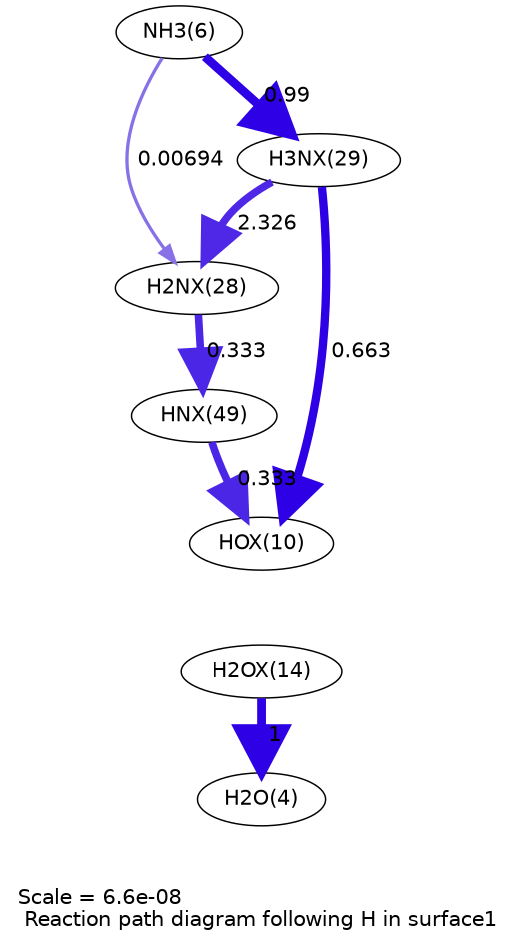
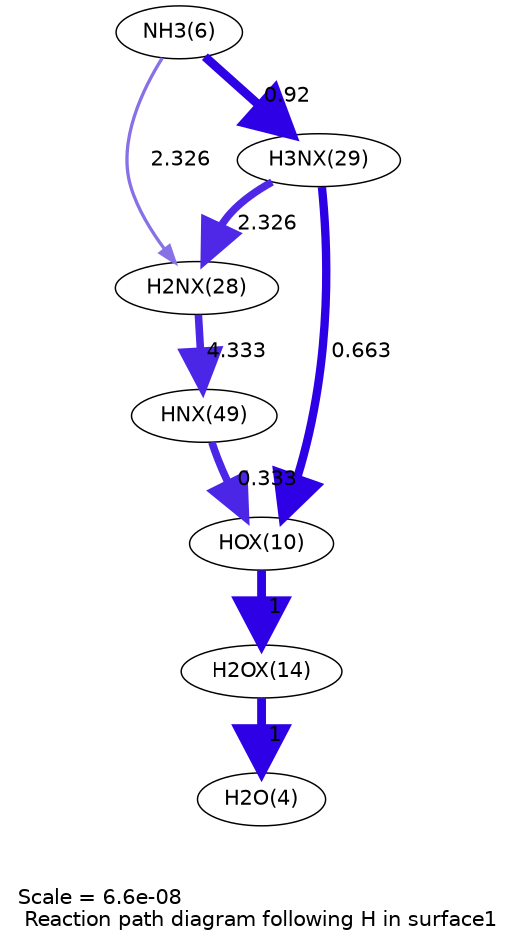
(284, 96) -> (284, 96)
(178, 160) -> (178, 160)
(234, 352) -> (234, 352)
none -> (262, 585)
